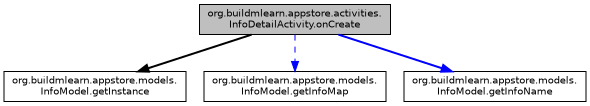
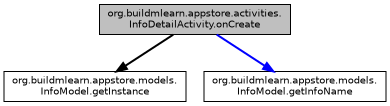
(295, 86) -> none
